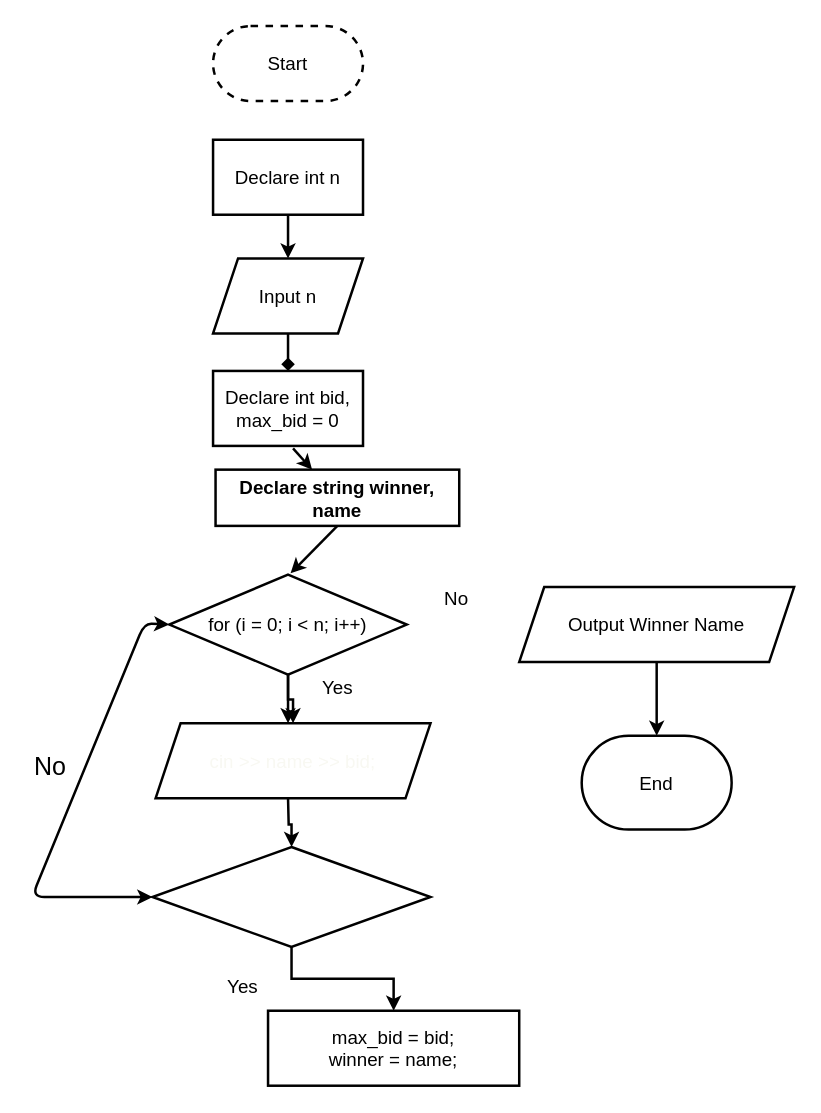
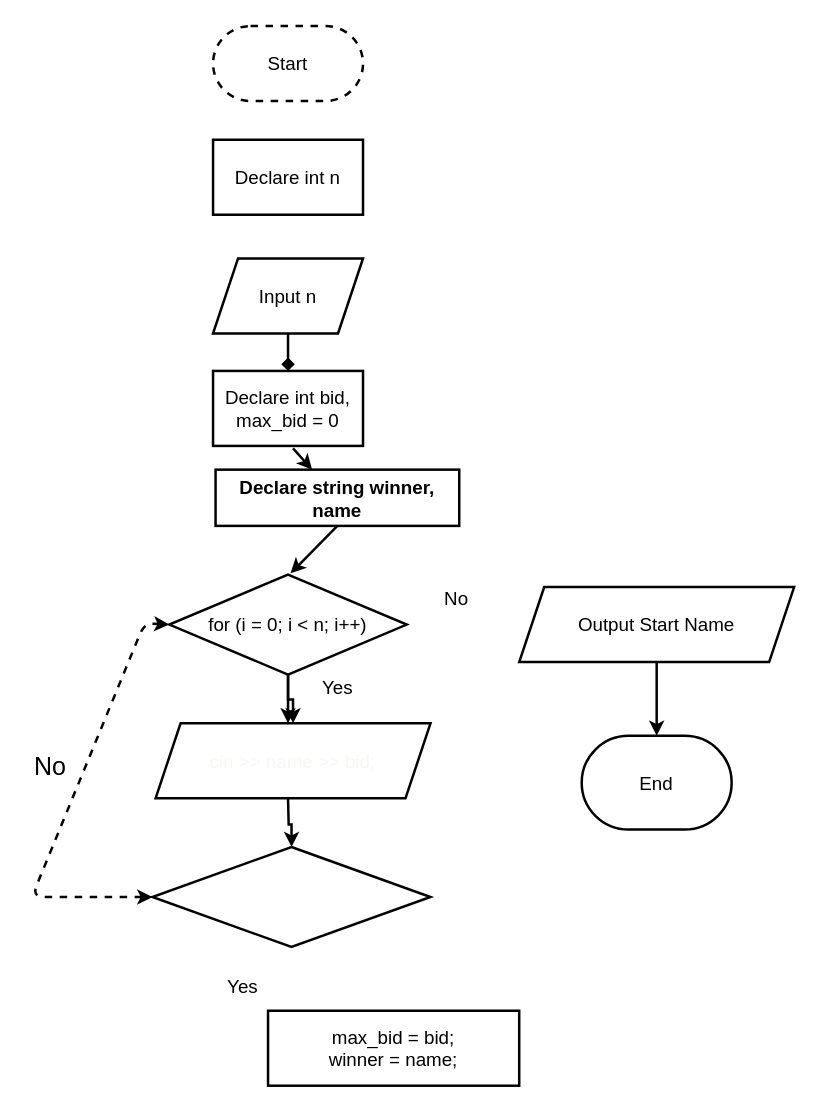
(288, 236) -> none
(657, 624) -> (657, 624)
(71, 803) -> (71, 803)
(338, 979) -> none
